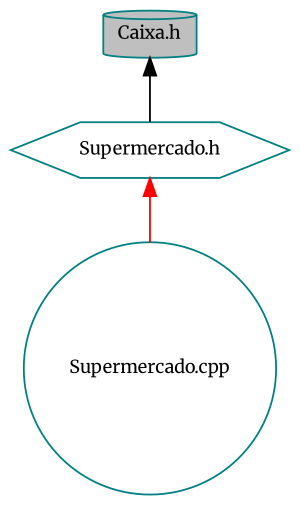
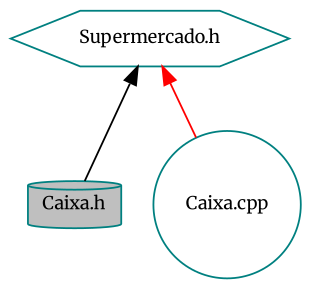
(150, 99) -> (107, 132)
(150, 368) -> (227, 205)
